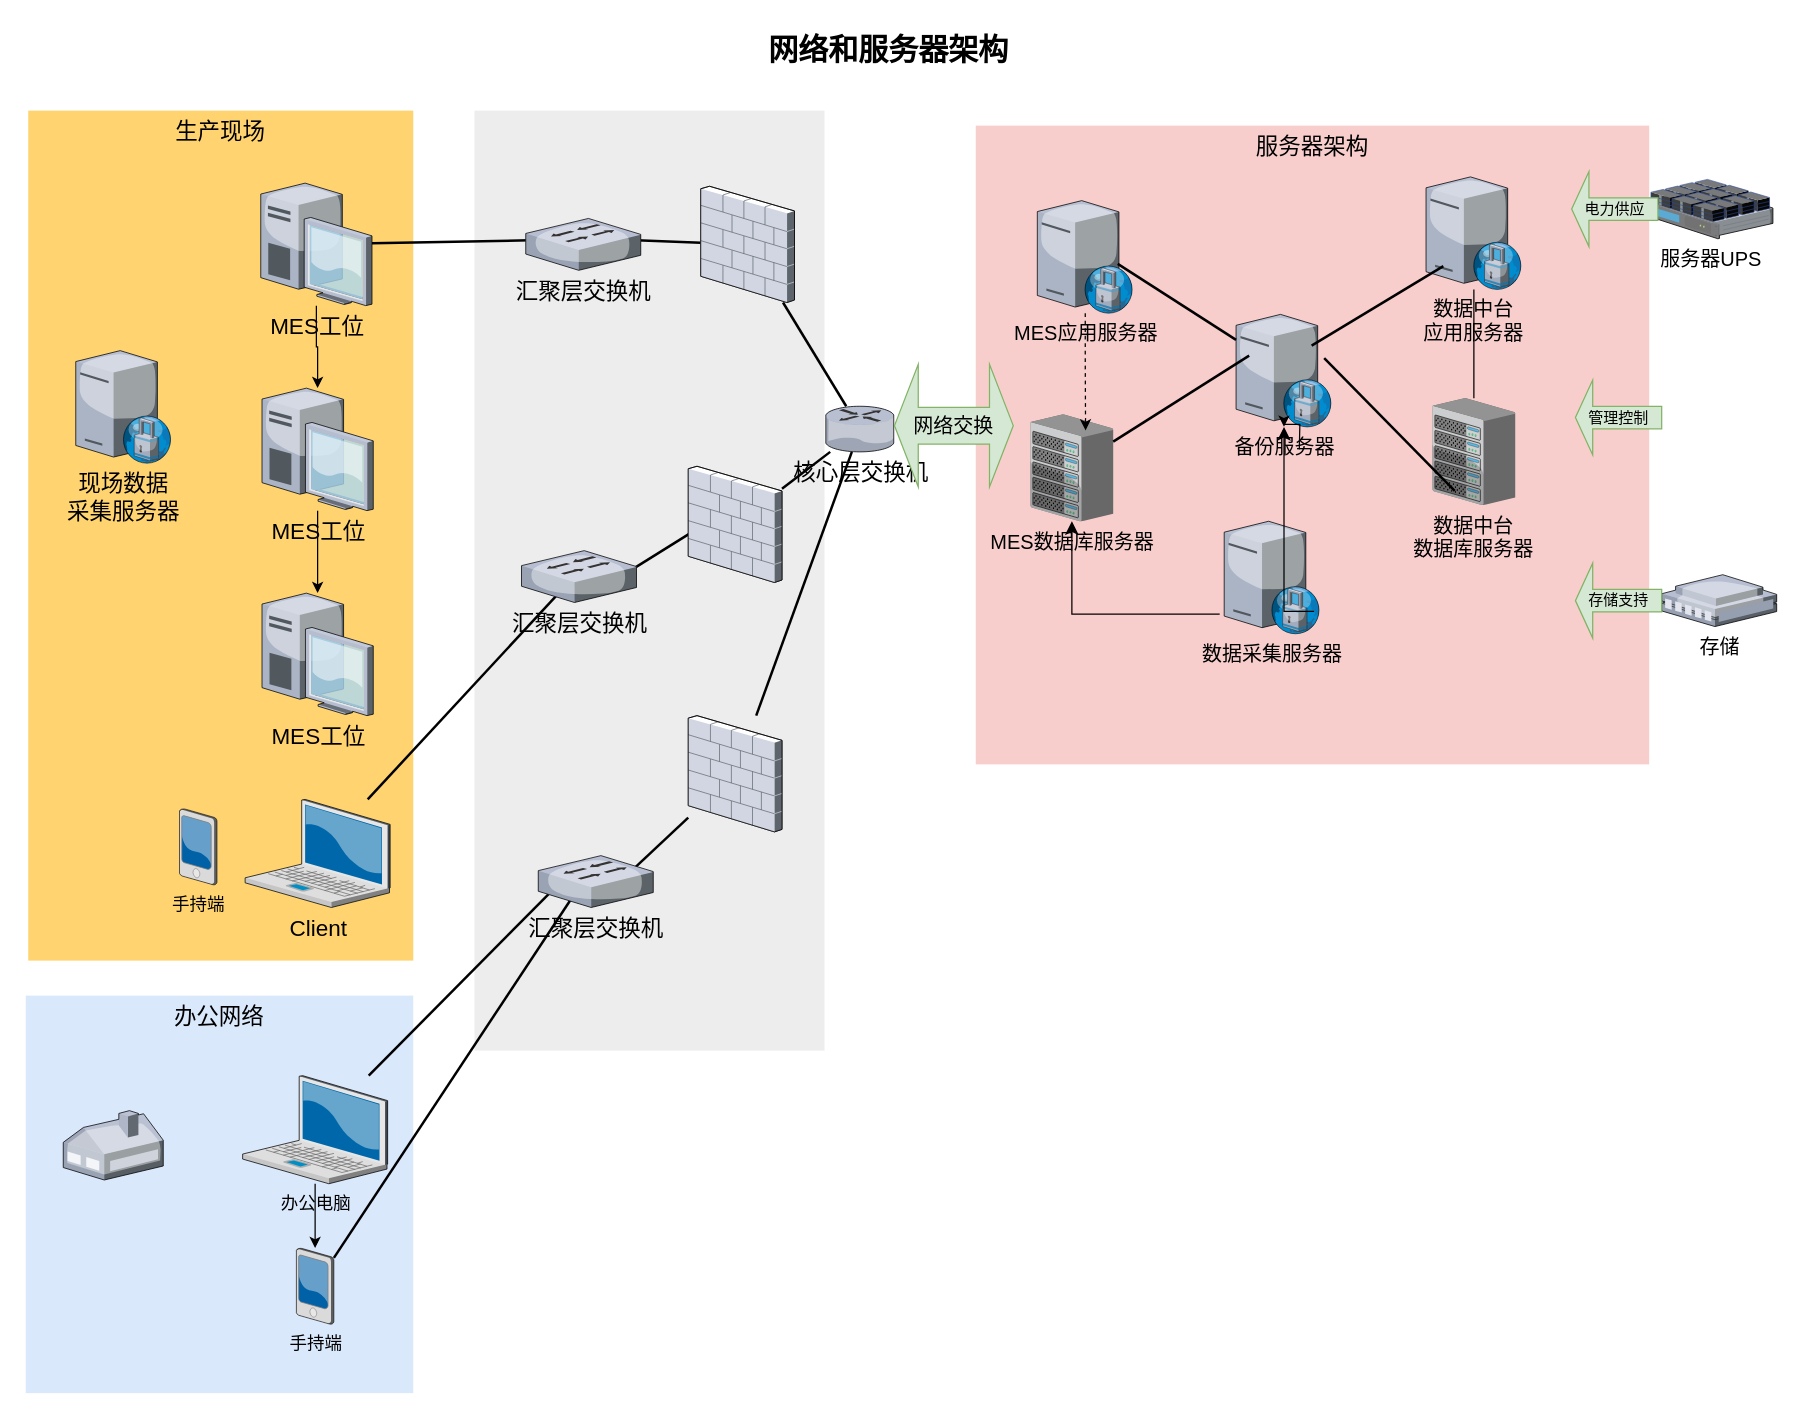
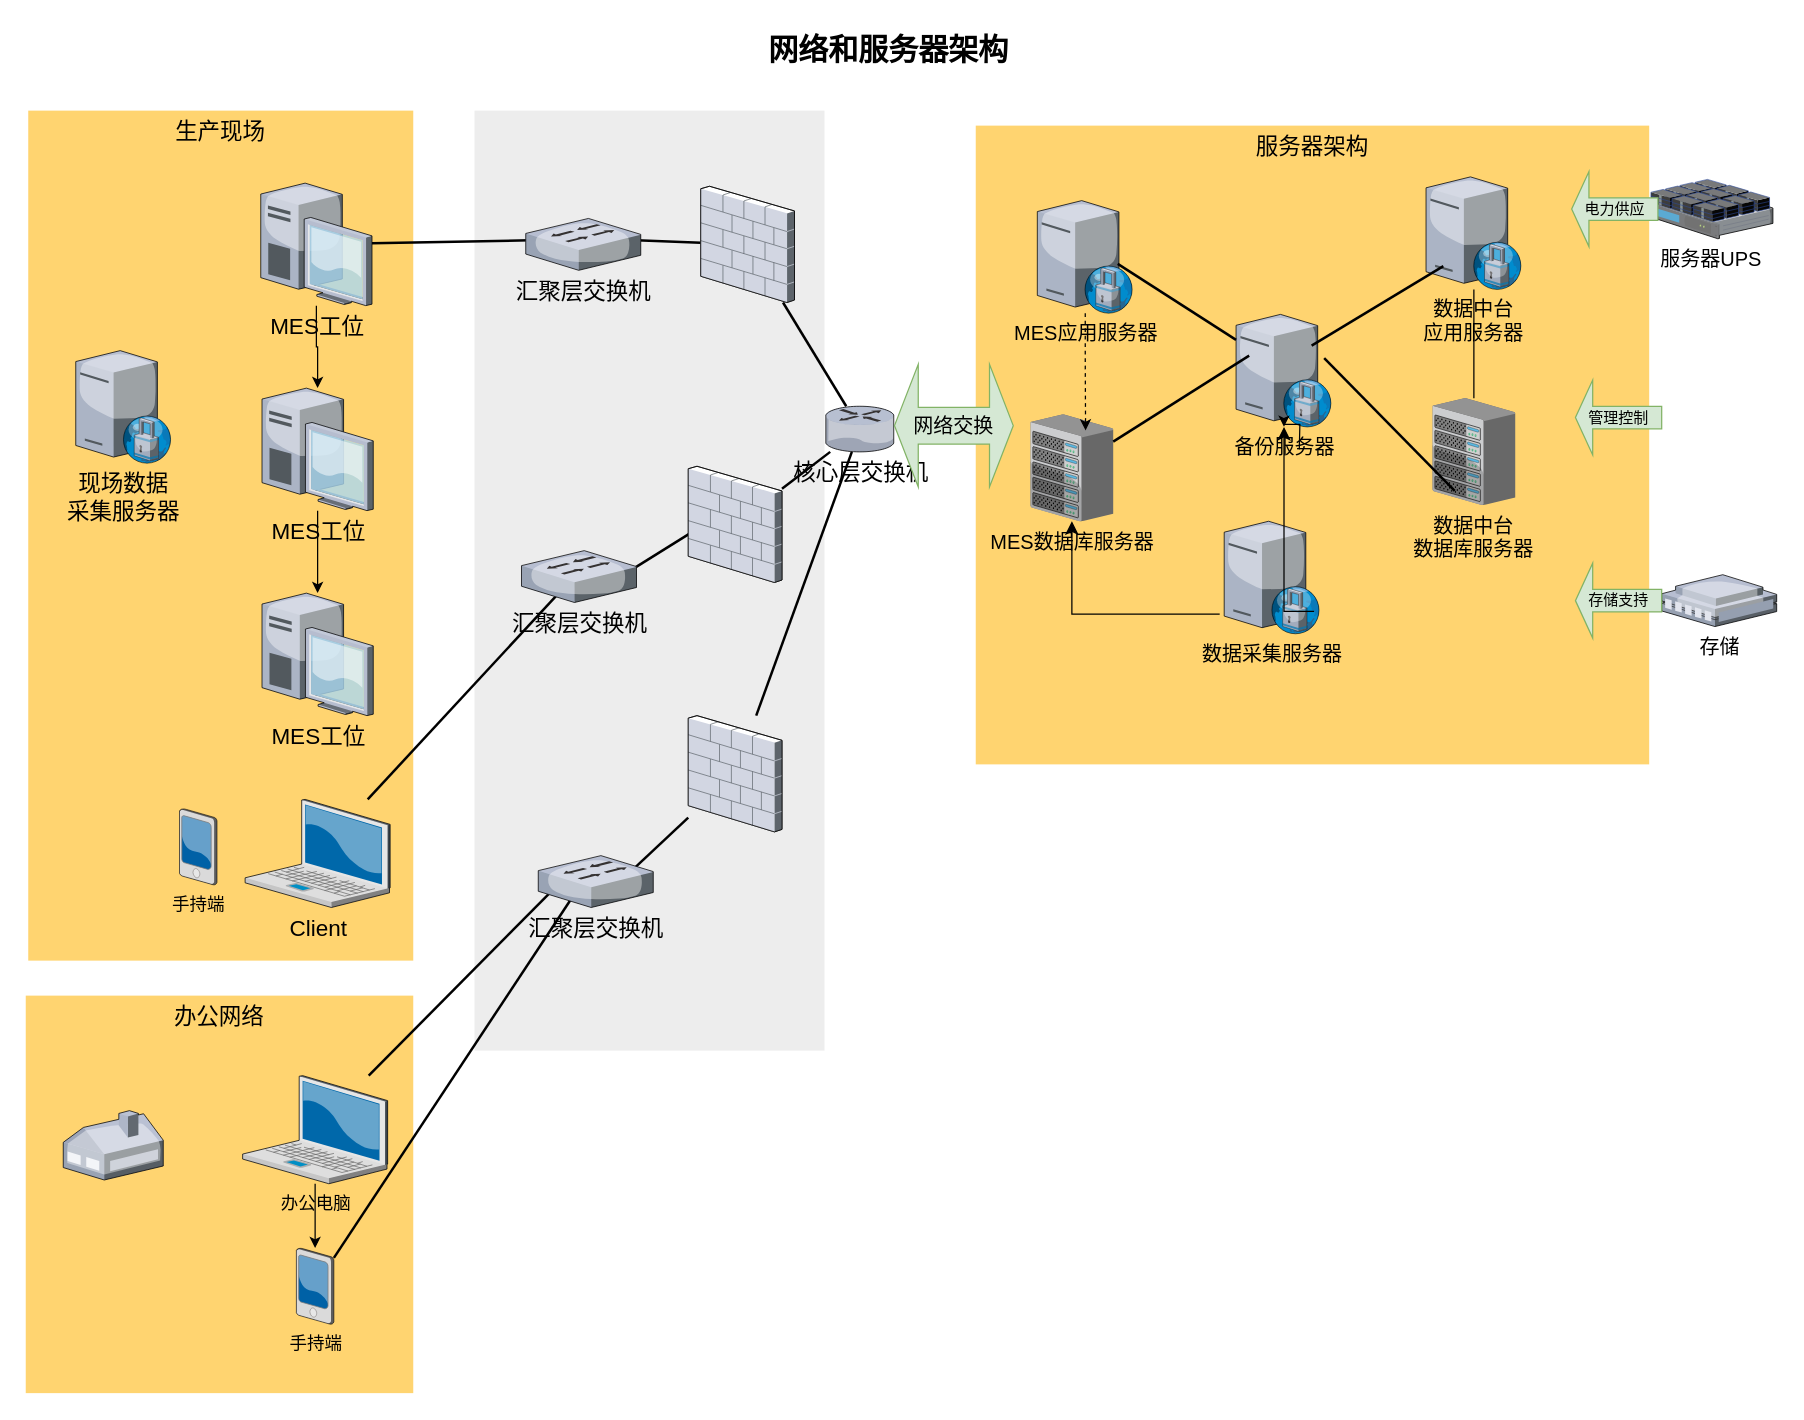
(1312, 445) -> (1312, 445)
(219, 1194) -> (219, 1194)
